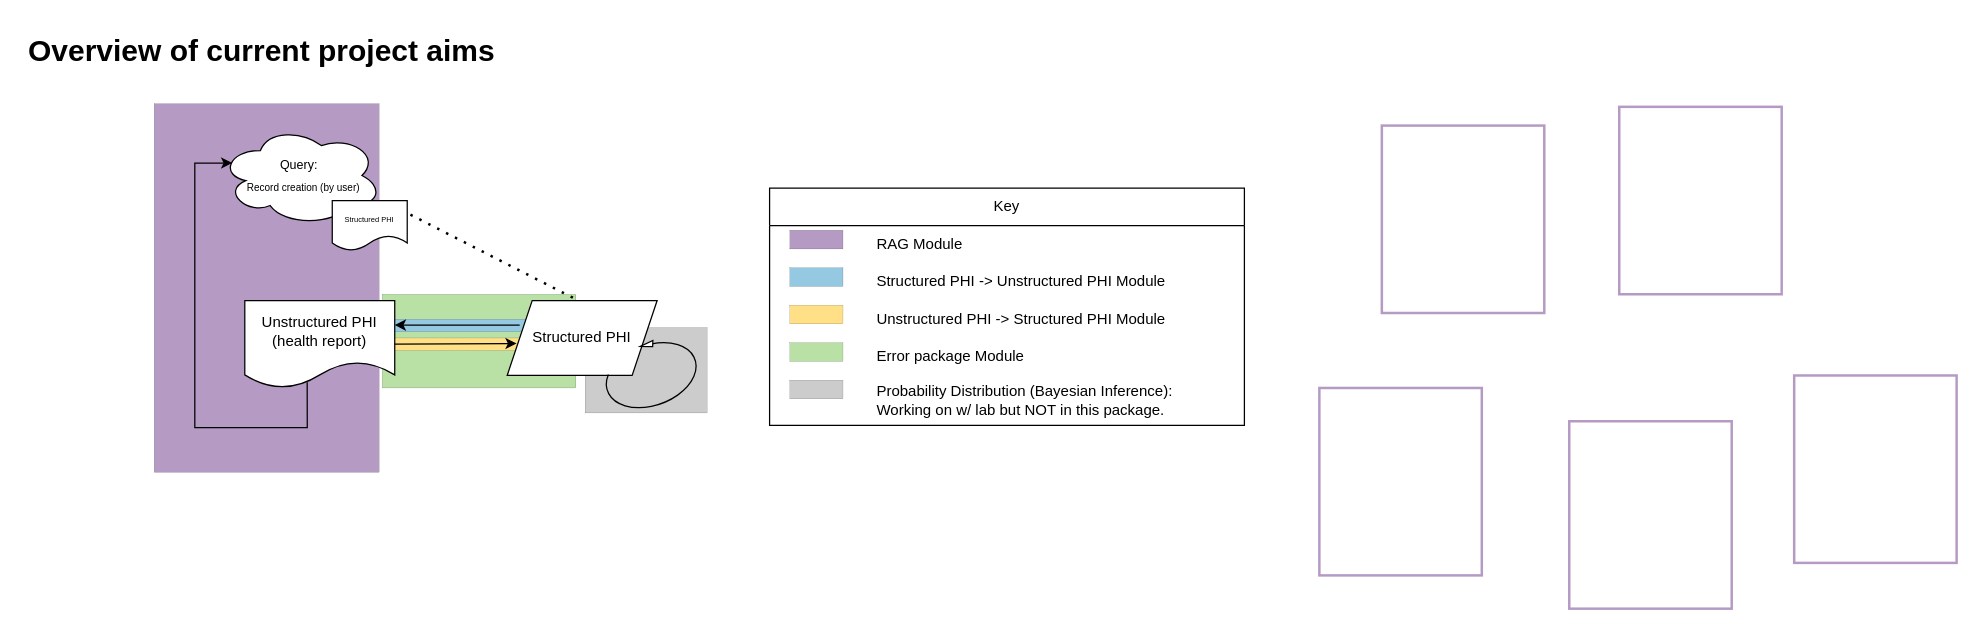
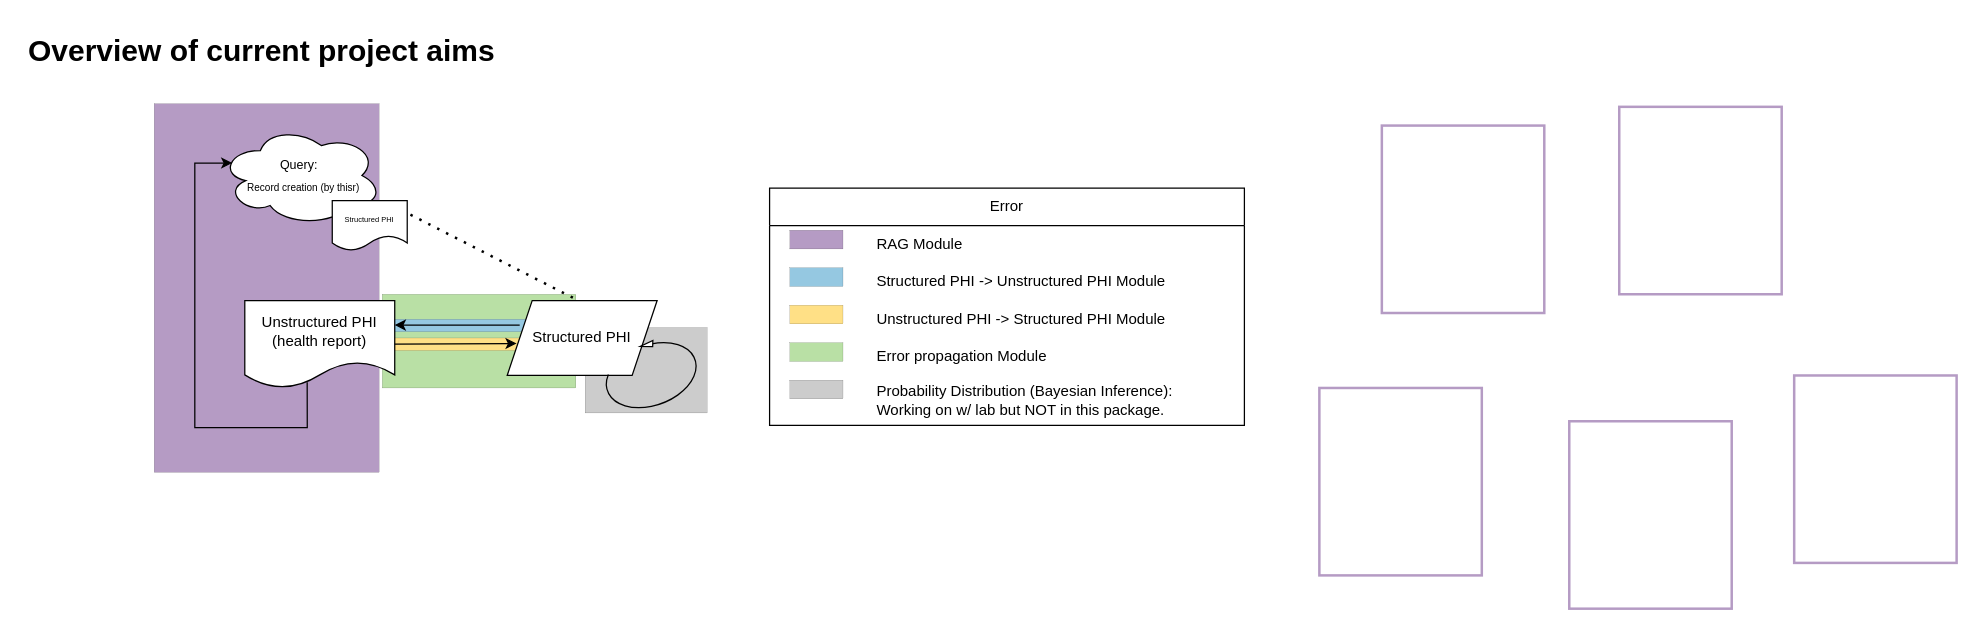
(301, 176) -> (301, 176)
(1007, 207) -> (1007, 207)
(855, 357) -> (870, 357)
